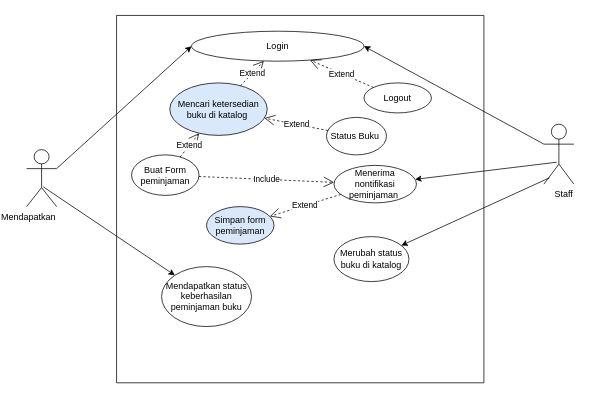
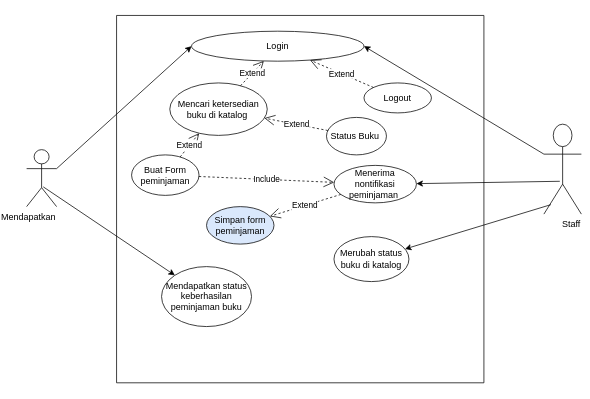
(219, 109) -> (219, 109)
(559, 154) -> (563, 169)
